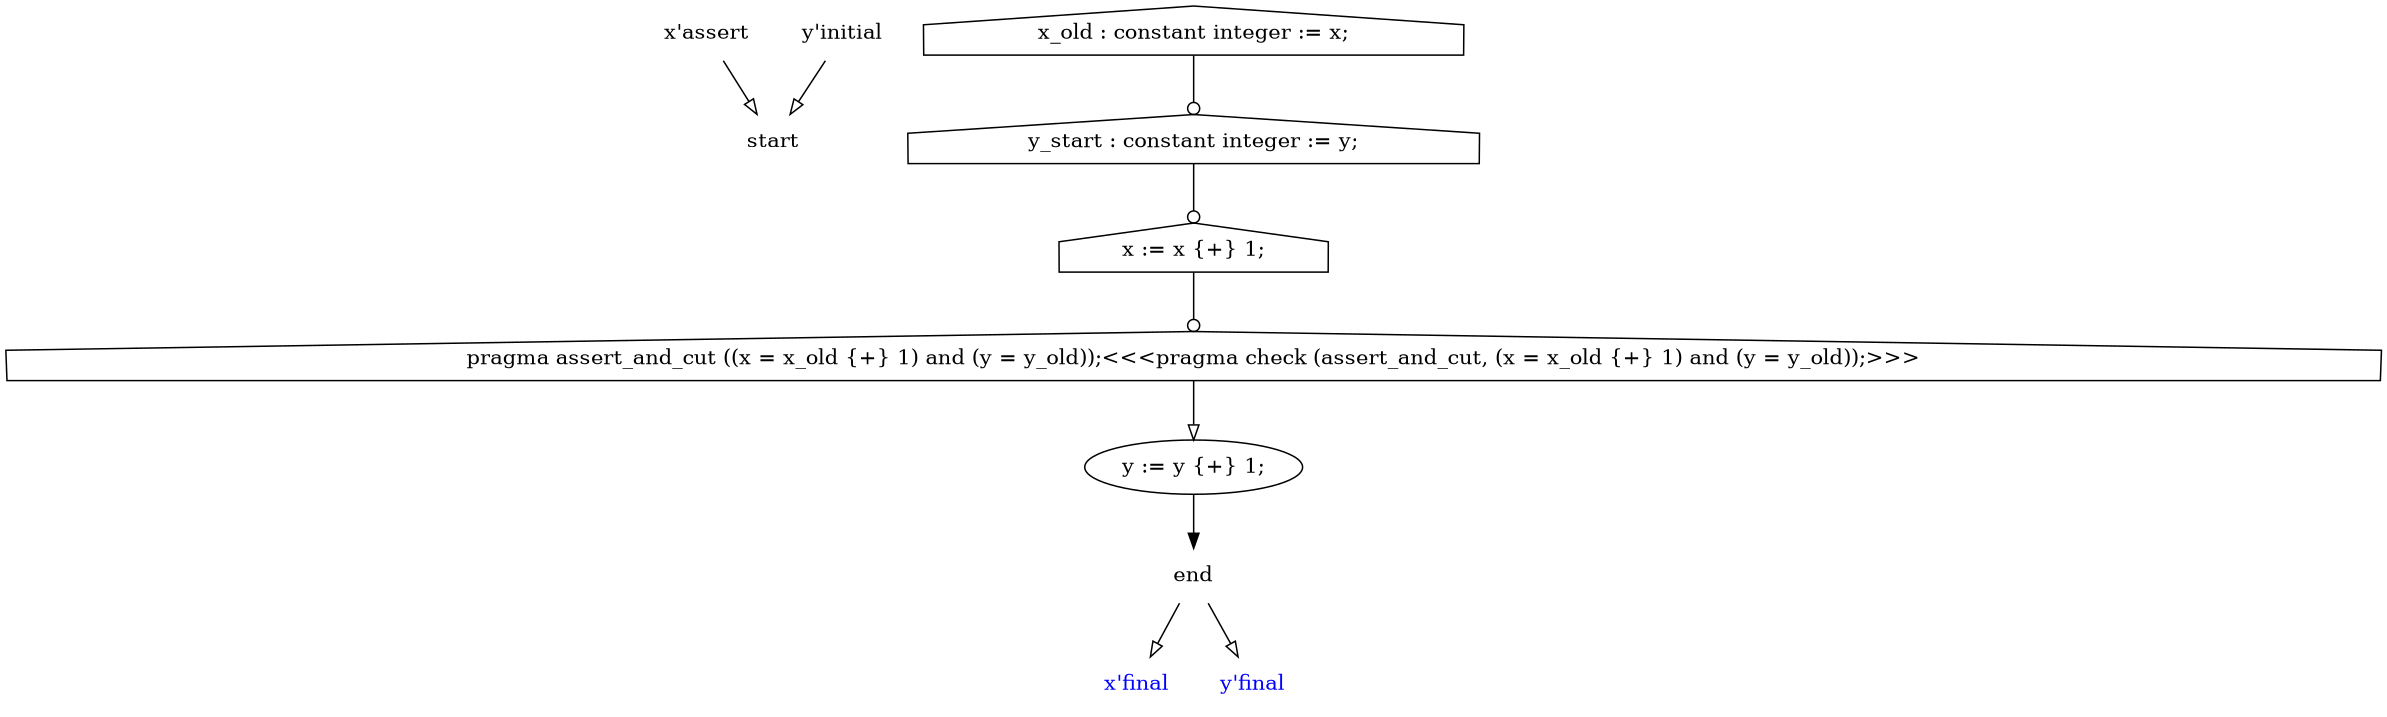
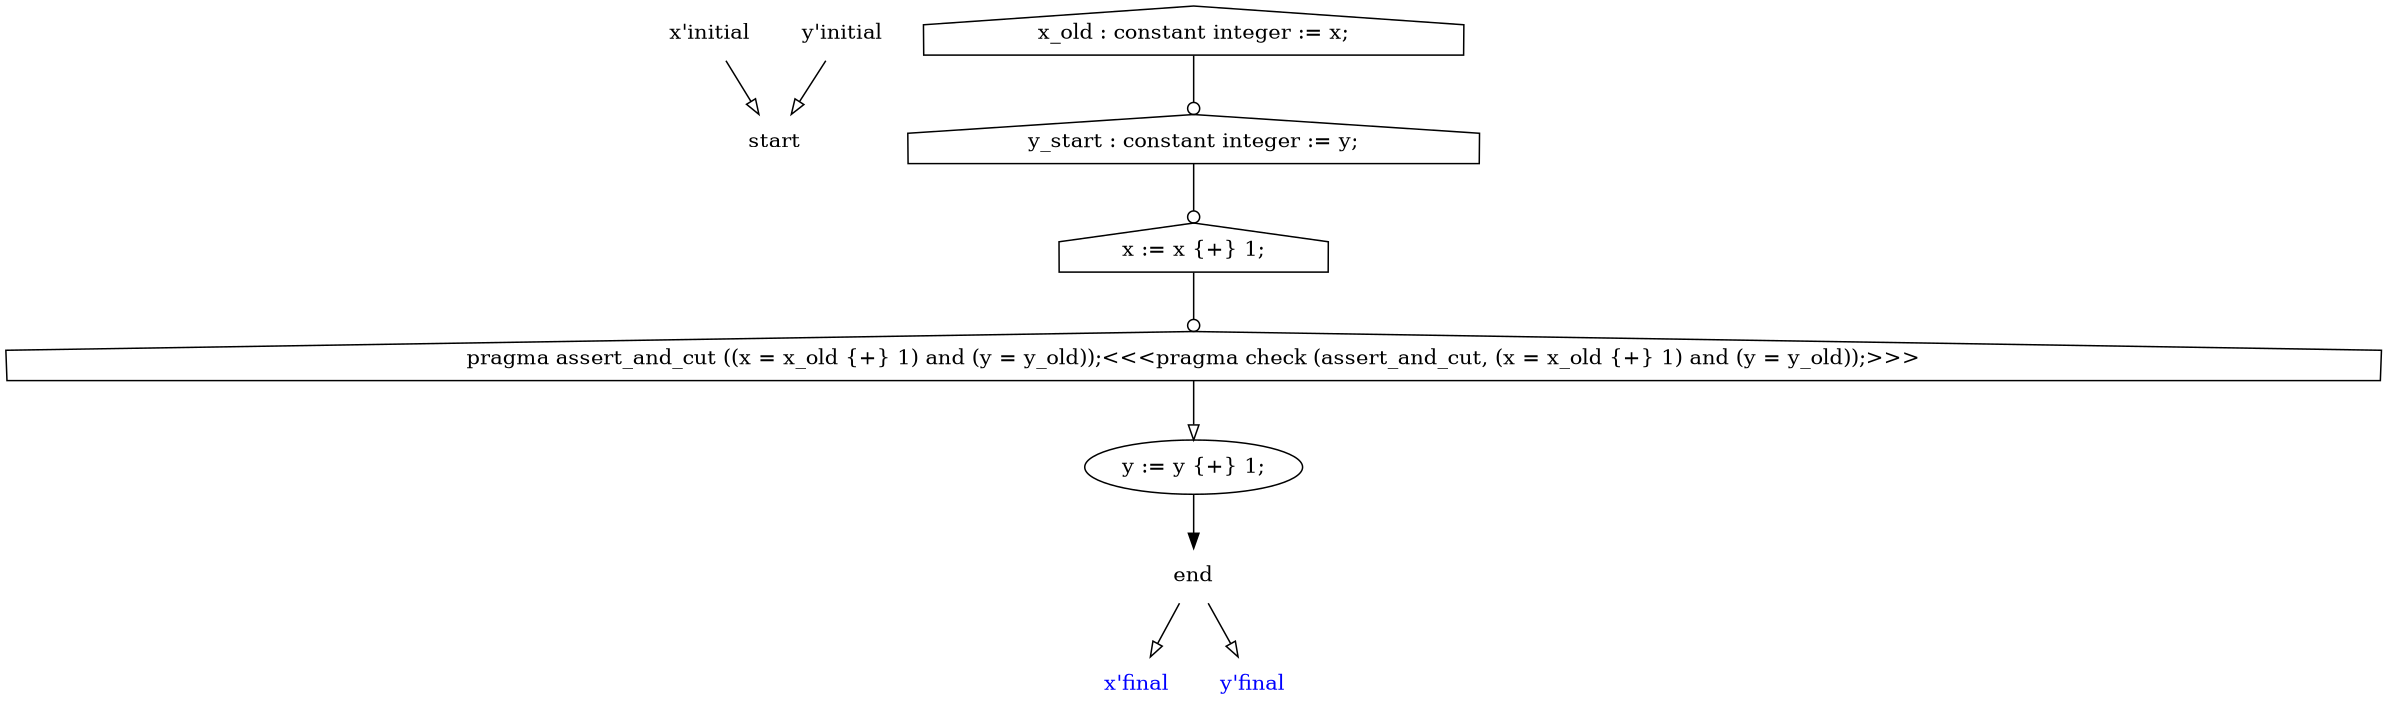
(707, 33) -> (710, 33)
